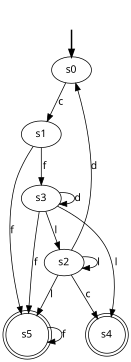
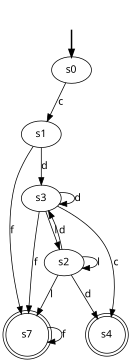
(45, 166) -> (45, 166)
(91, 172) -> (58, 233)
(116, 263) -> (116, 263)
(88, 295) -> (88, 295)
(27, 335) -> (27, 335)
